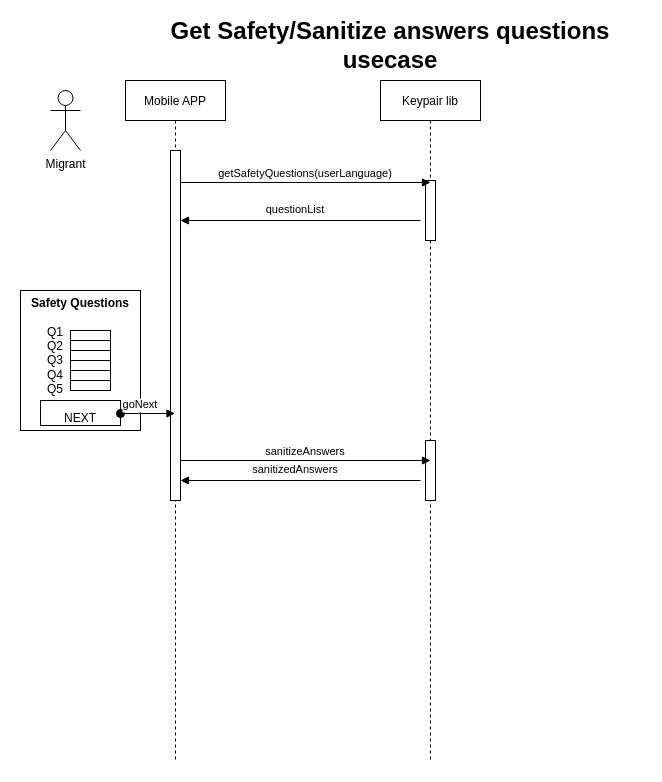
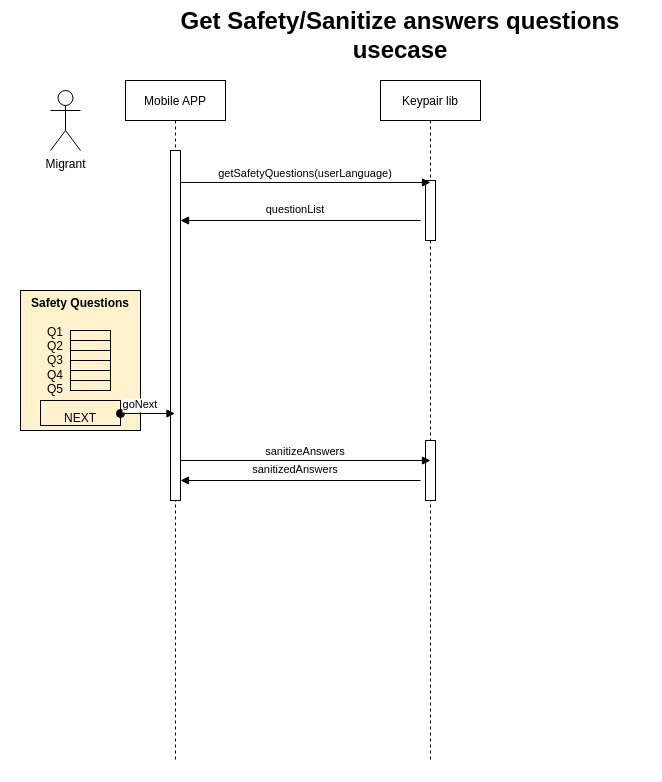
(391, 46) -> (401, 36)
(81, 361) -> (81, 361)
